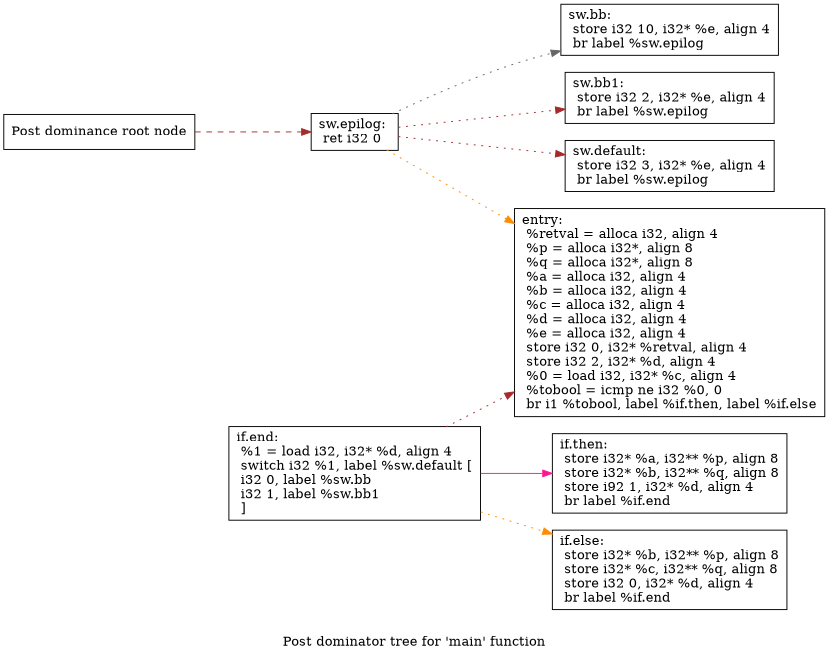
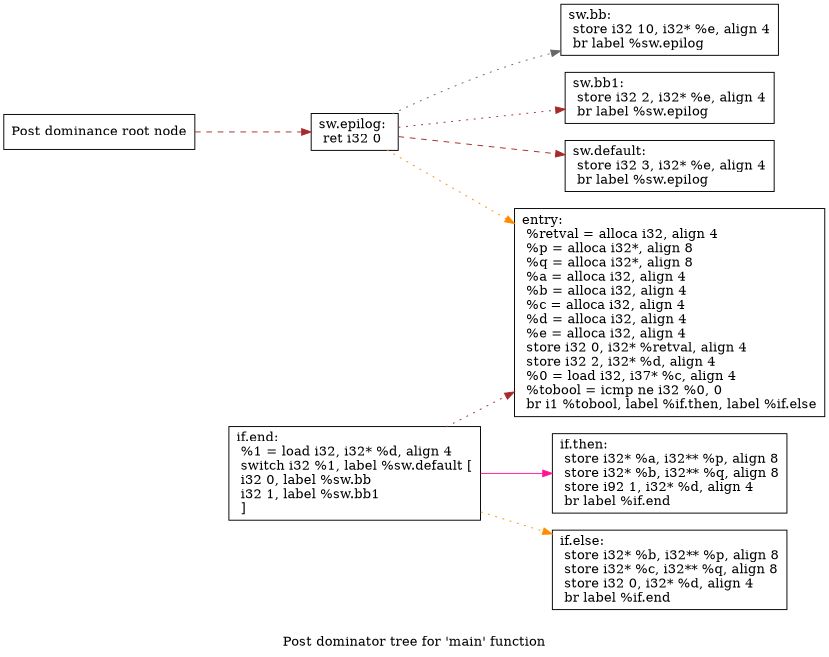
(477, 145) -> (477, 145)
(629, 376) -> (629, 376)
